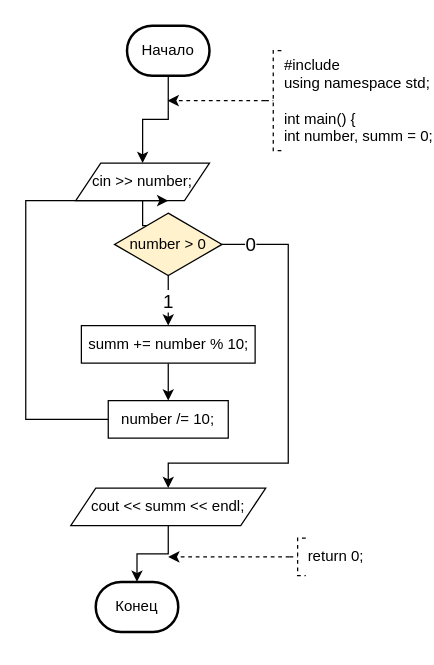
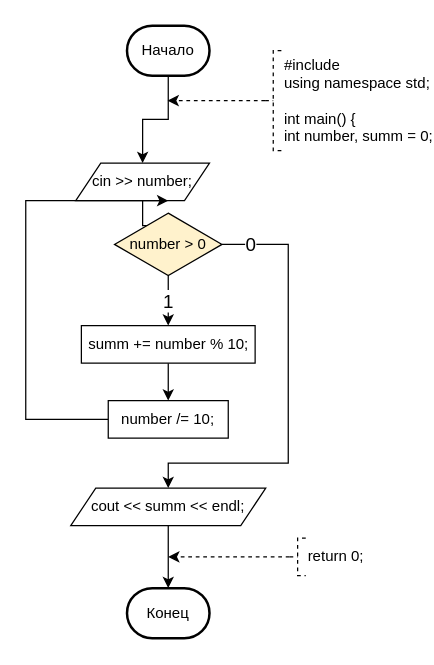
(137, 607) -> (168, 613)
